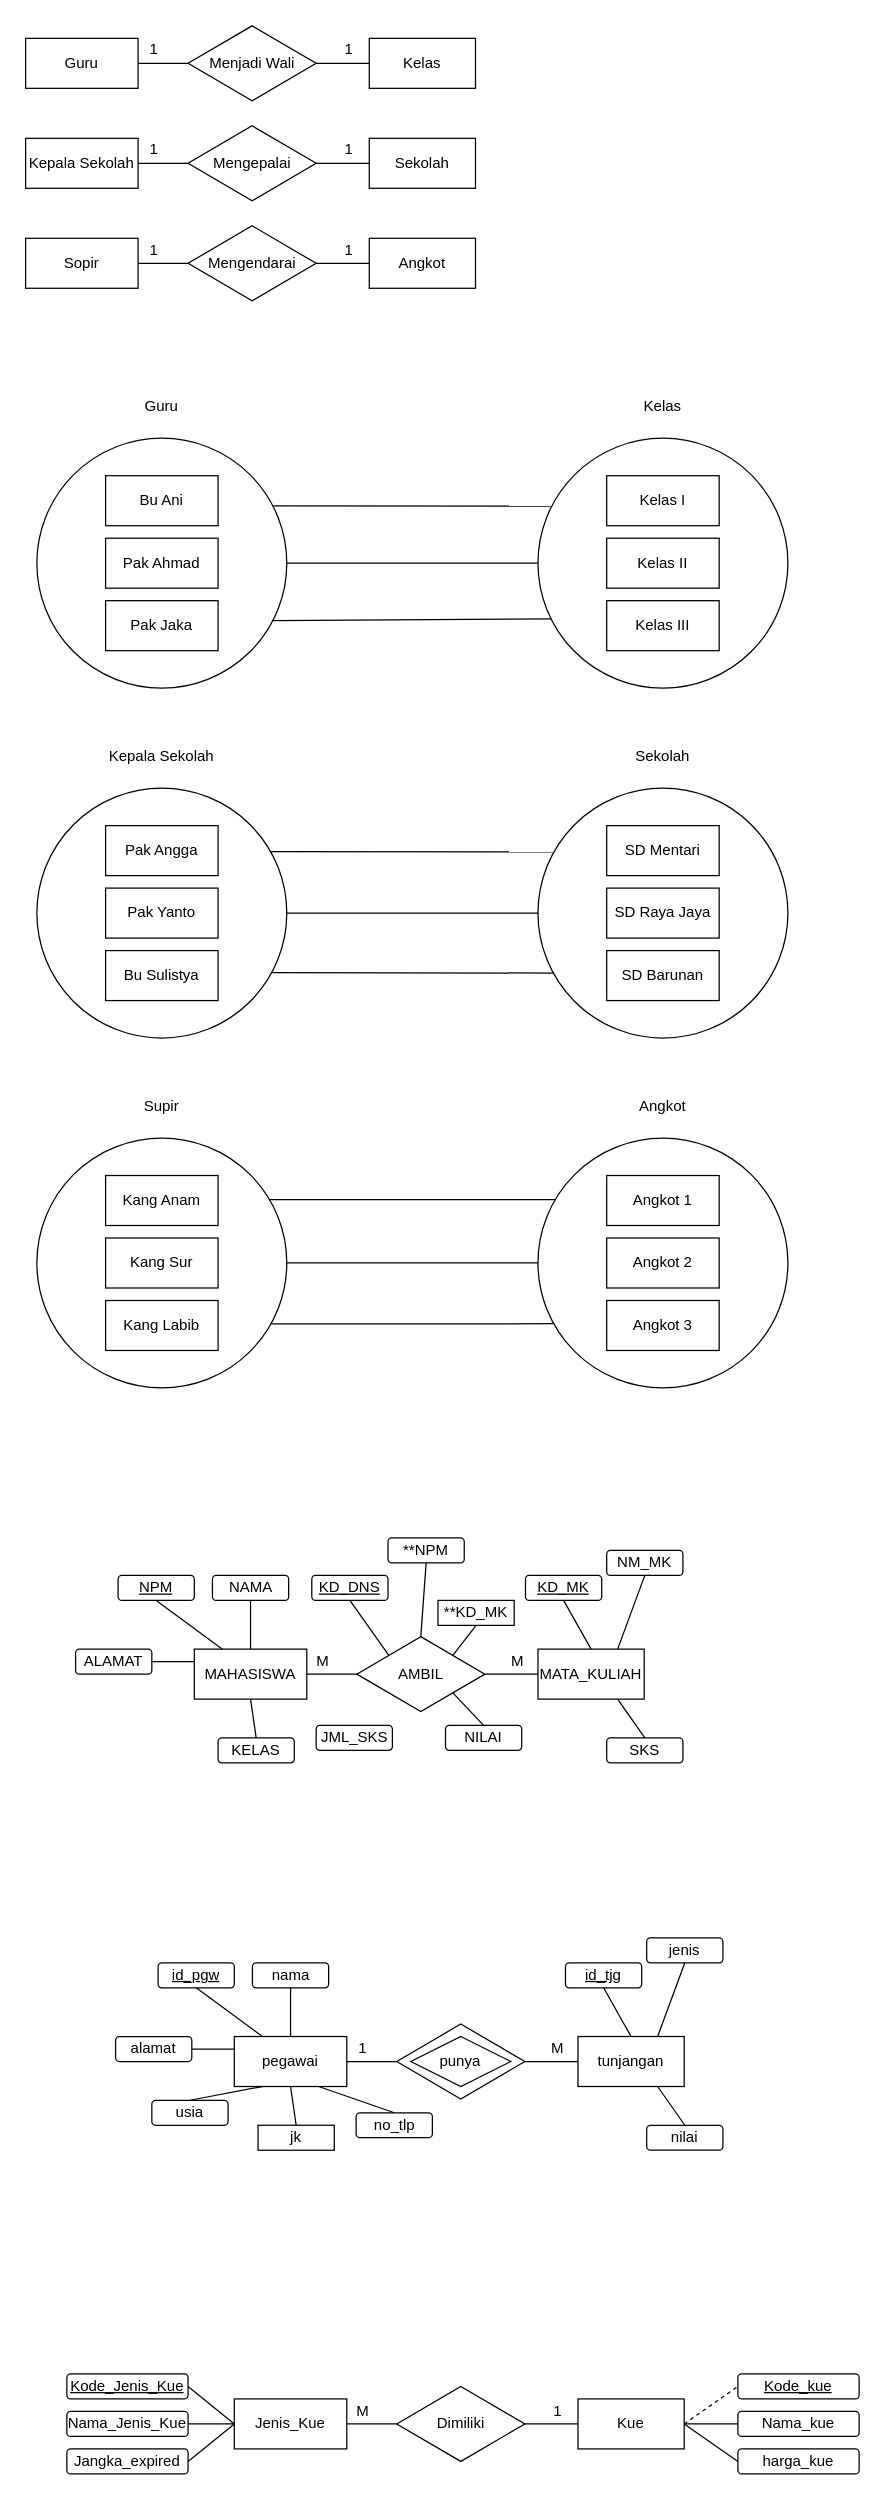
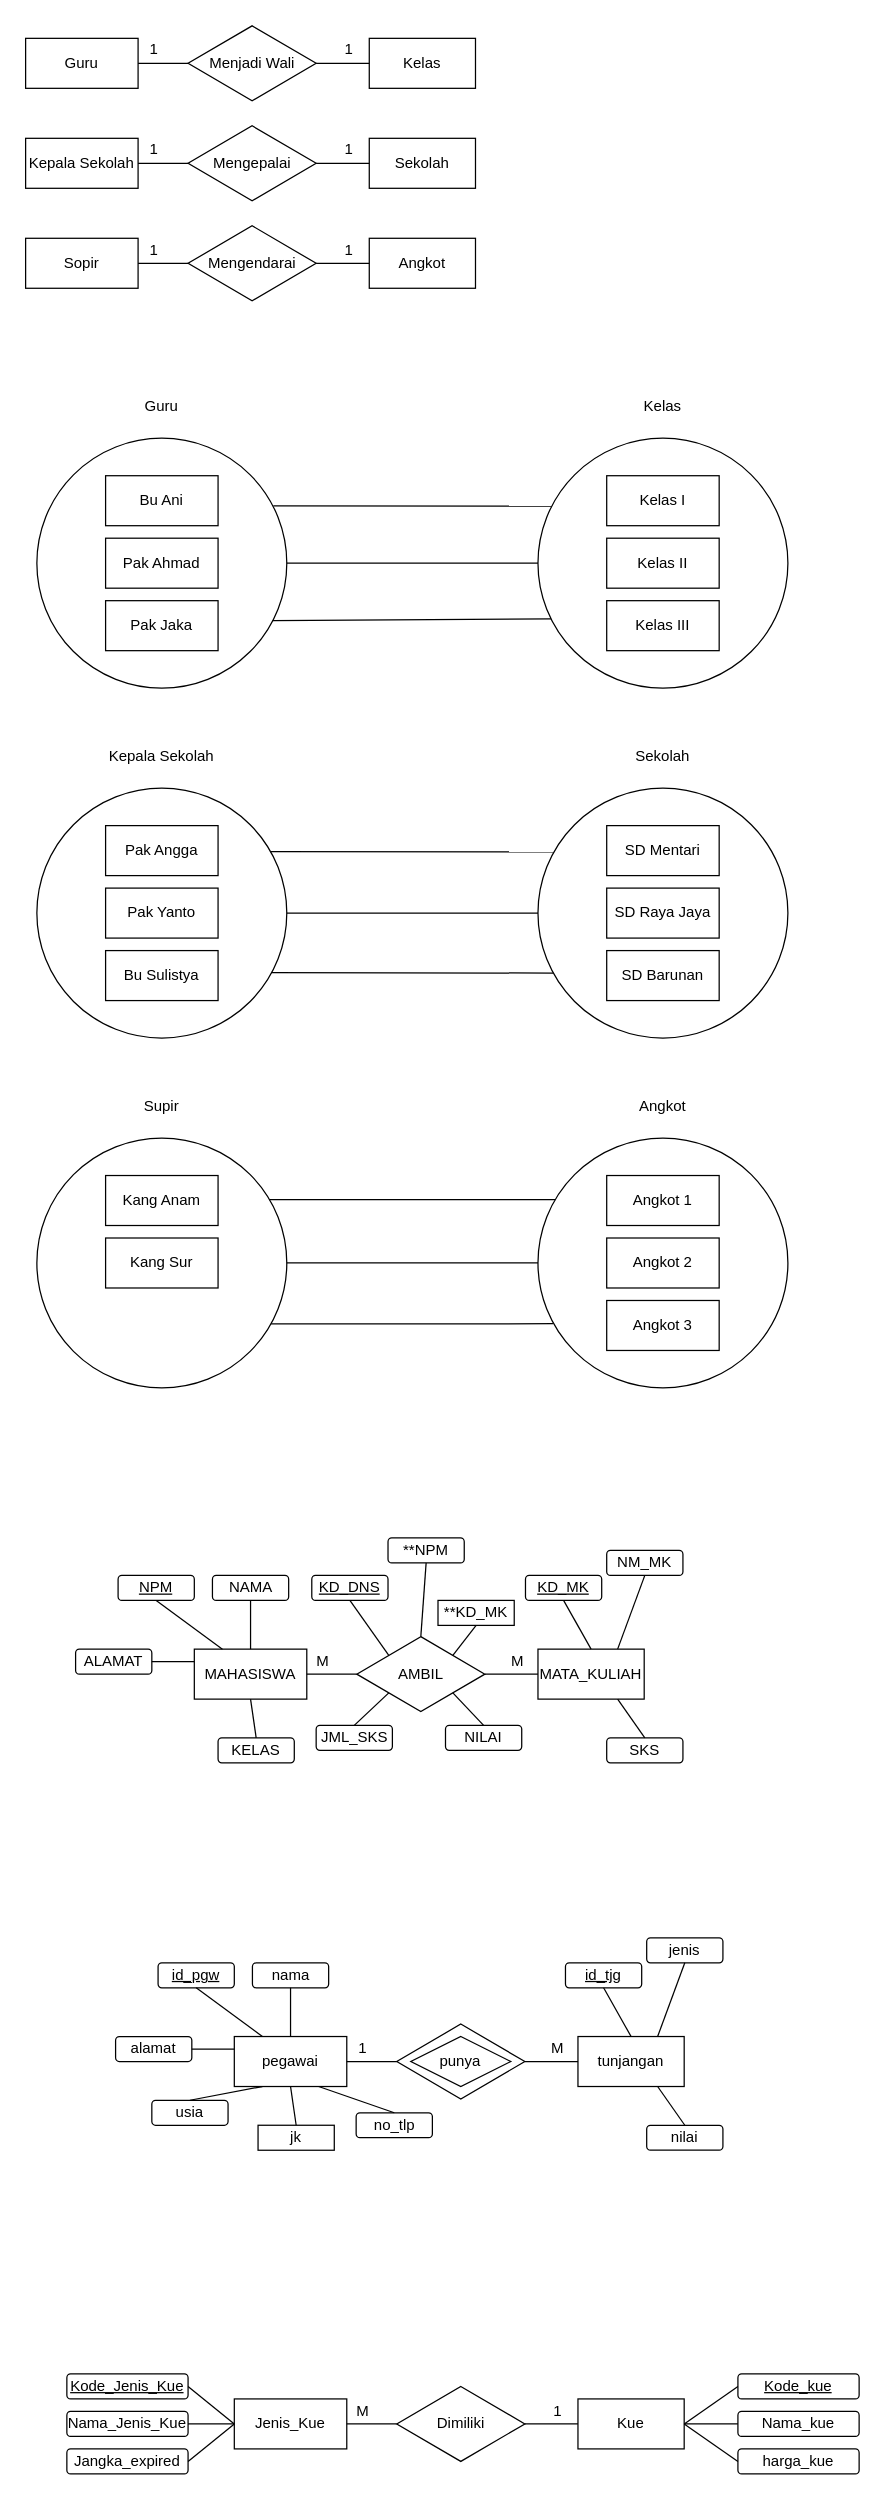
(162, 1326) -> none
none -> (371, 1710)
(712, 2405) -> (712, 2405)
